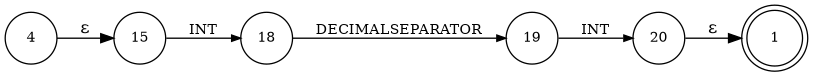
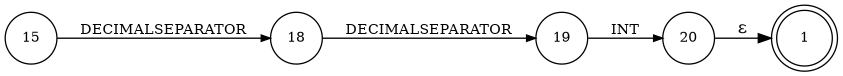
(203, 30) -> (164, 30)
(31, 38) -> none
